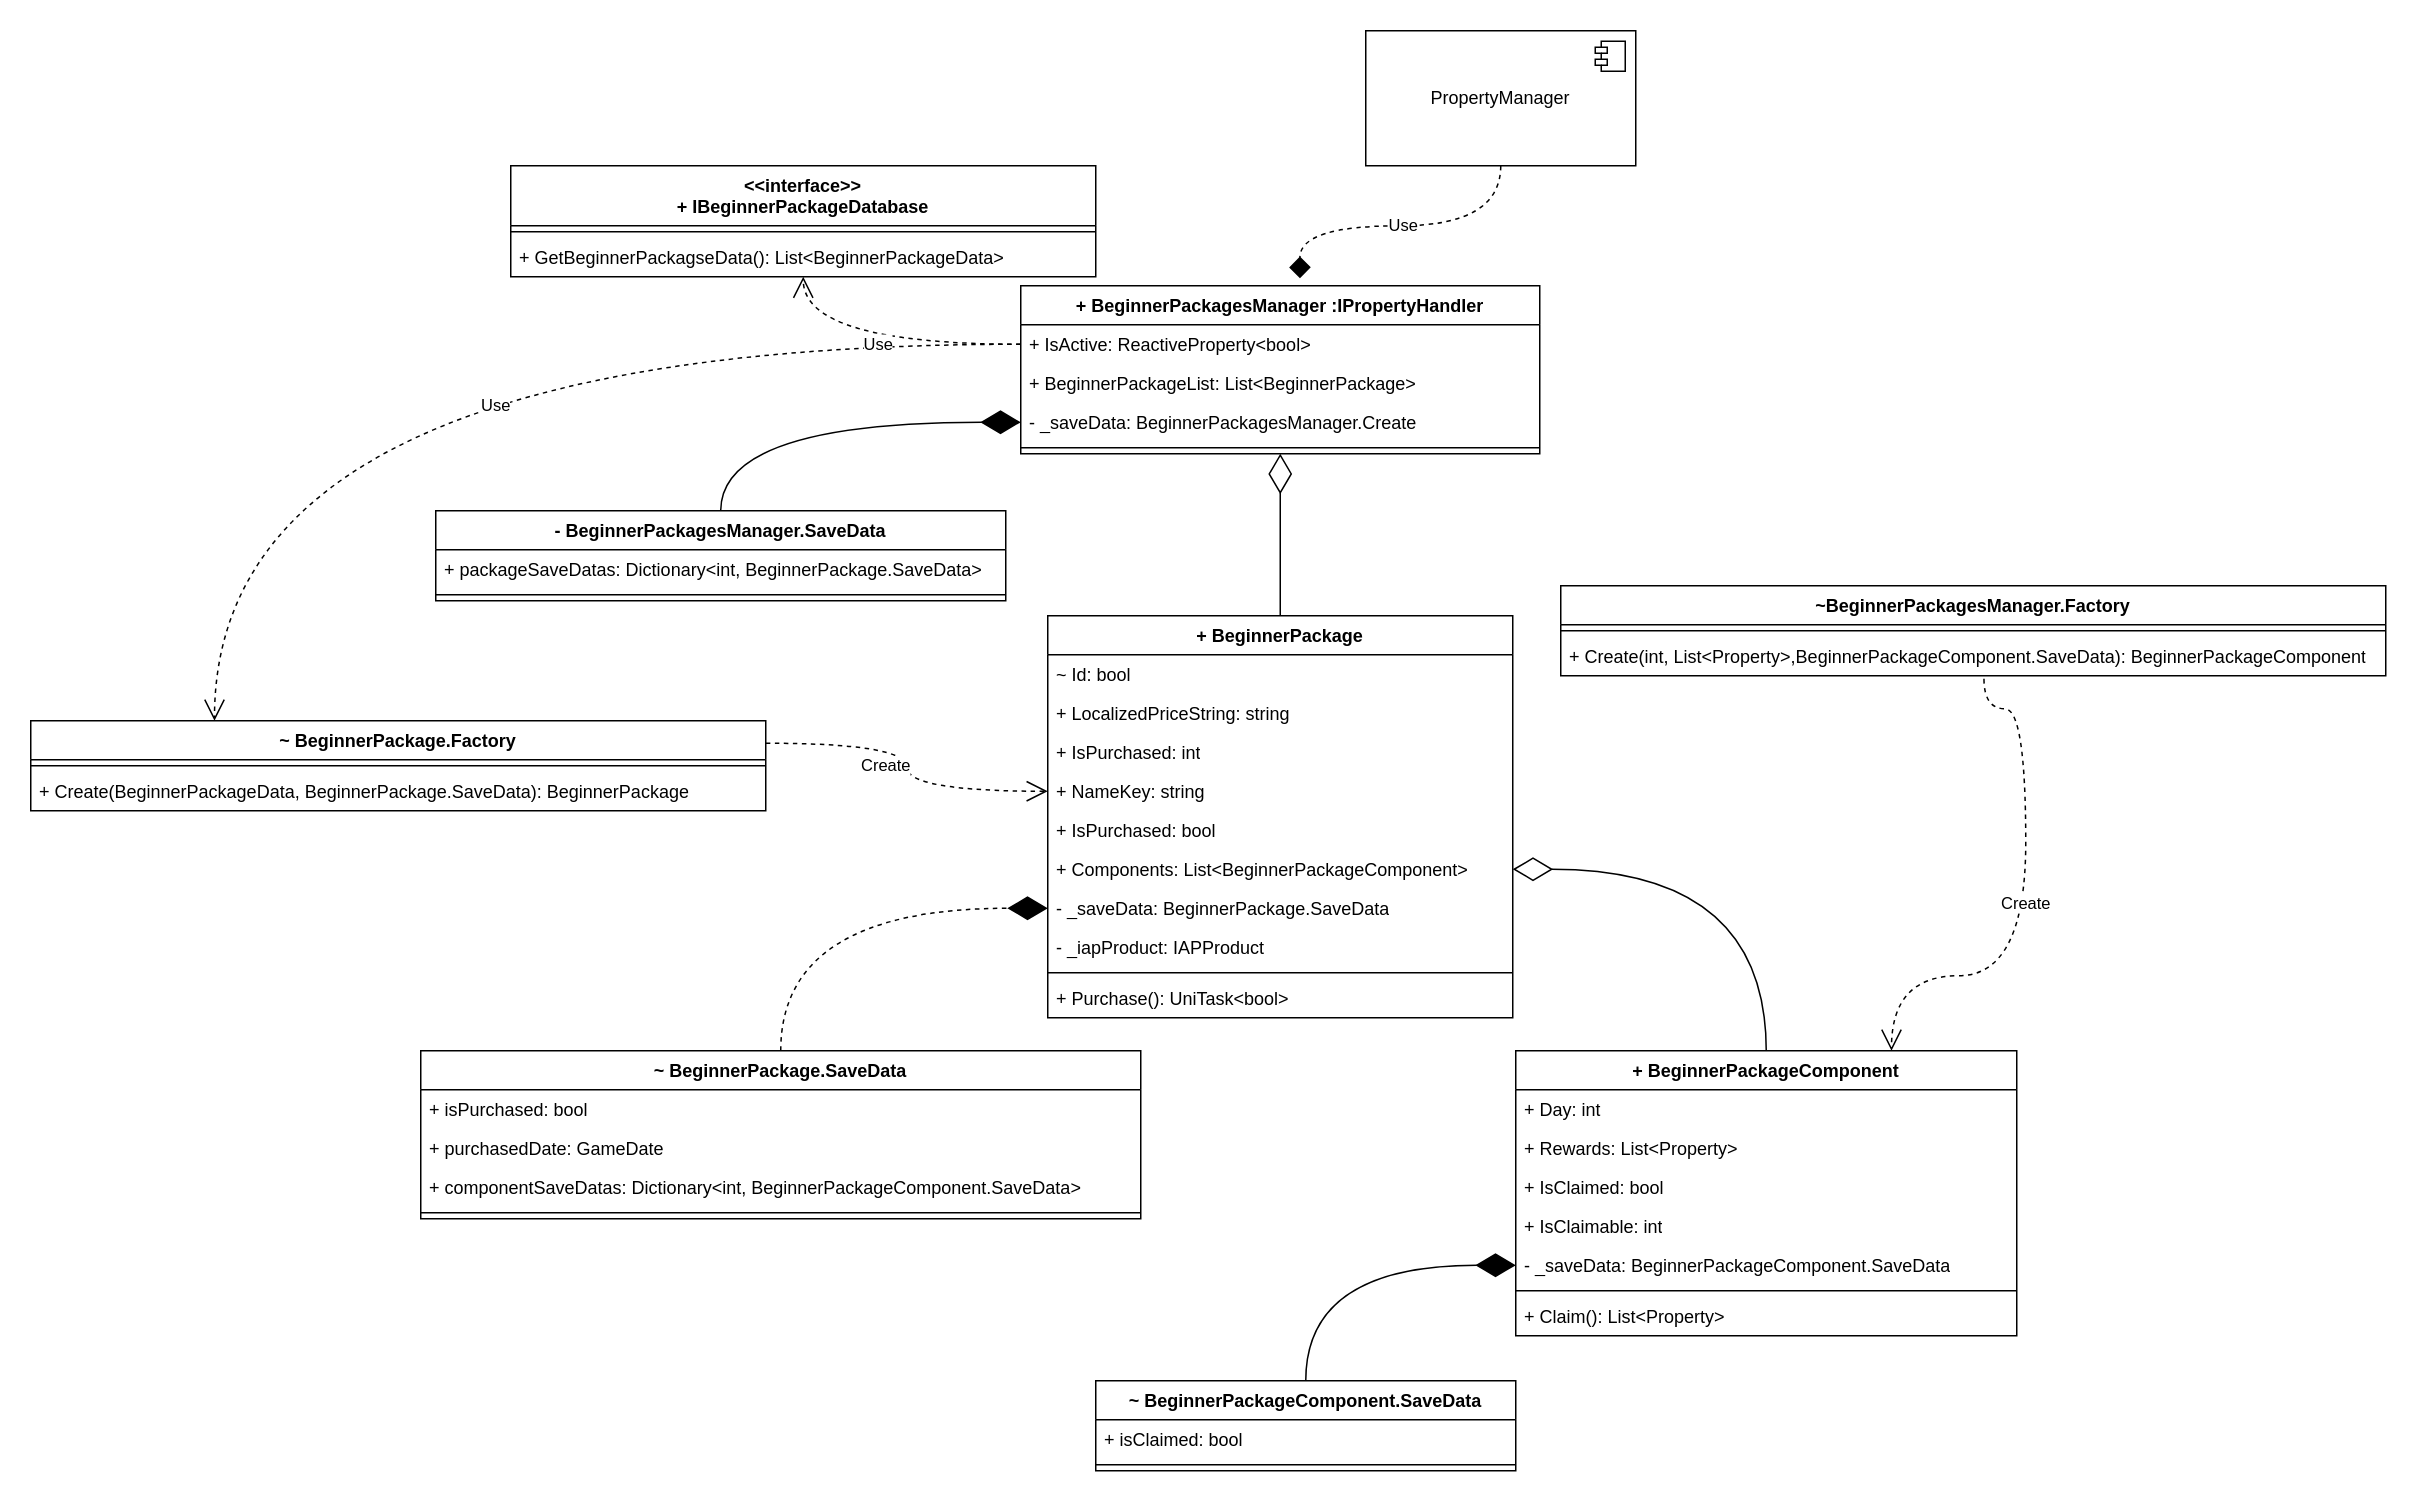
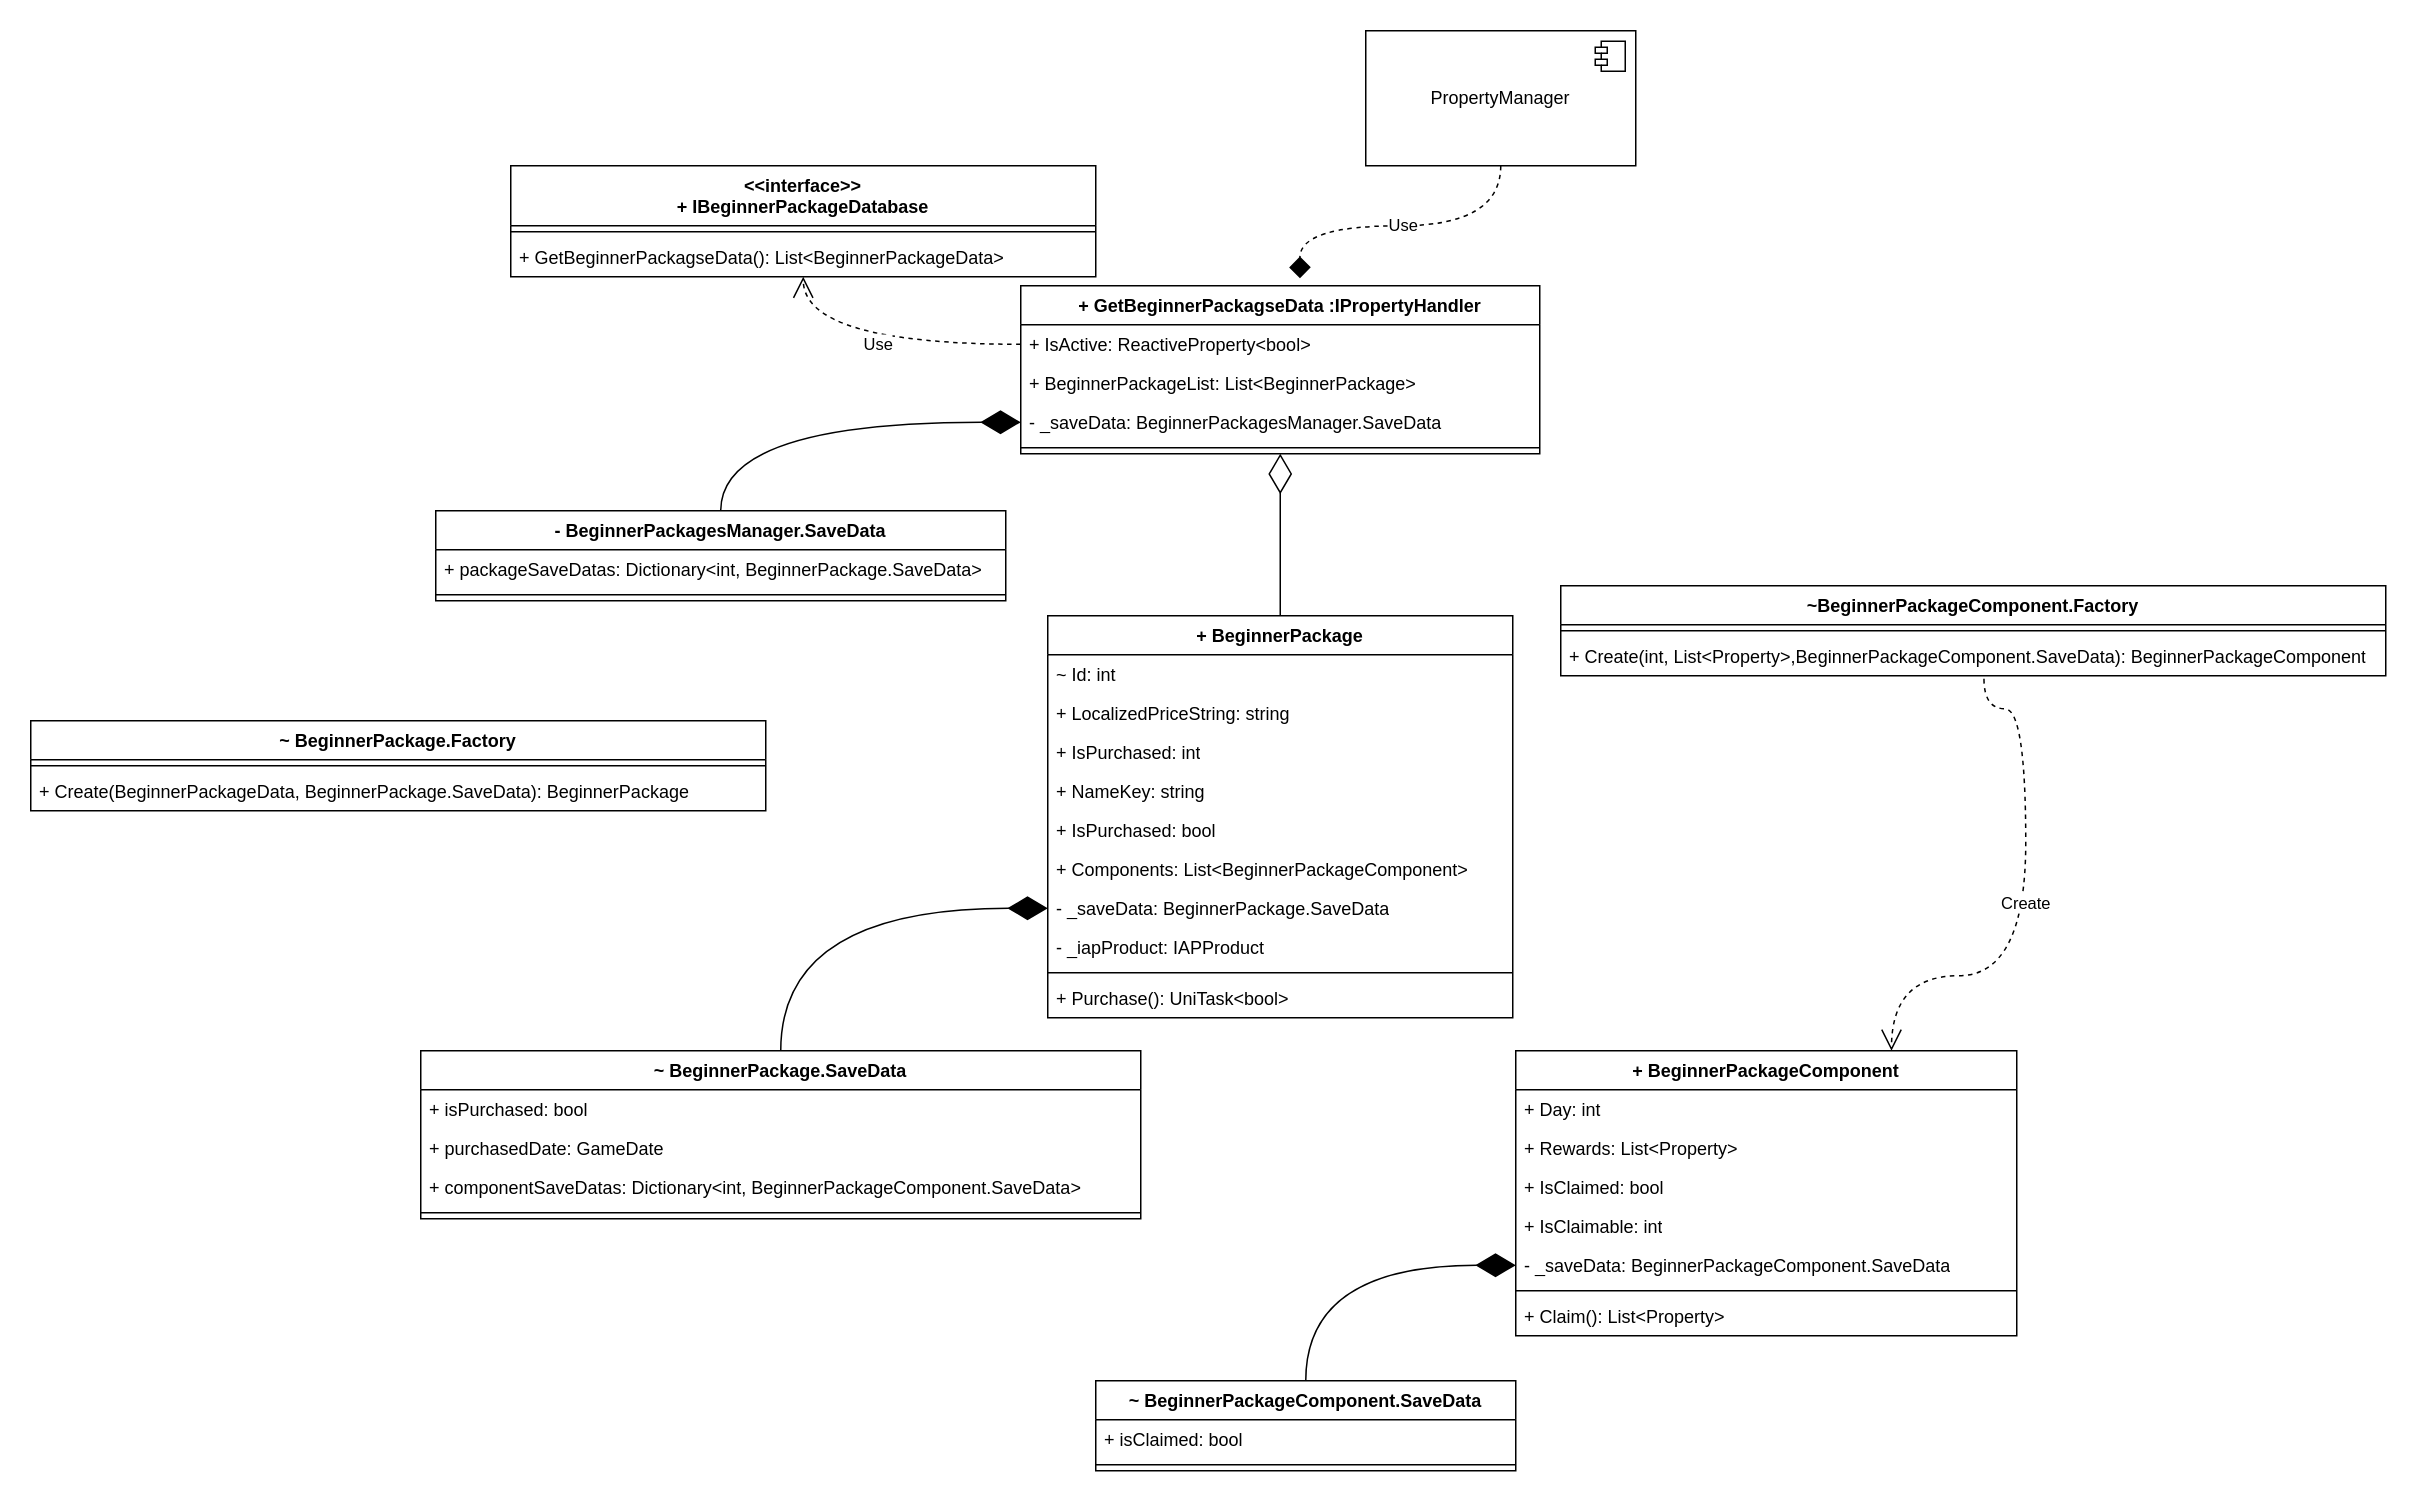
(1280, 307) -> (1280, 307)
(461, 420) -> none
(1235, 424) -> (1245, 424)
(1973, 607) -> (1973, 607)
(1098, 676) -> (1093, 676)
(906, 766) -> none
(1705, 909) -> none
(861, 932) -> (861, 932)
